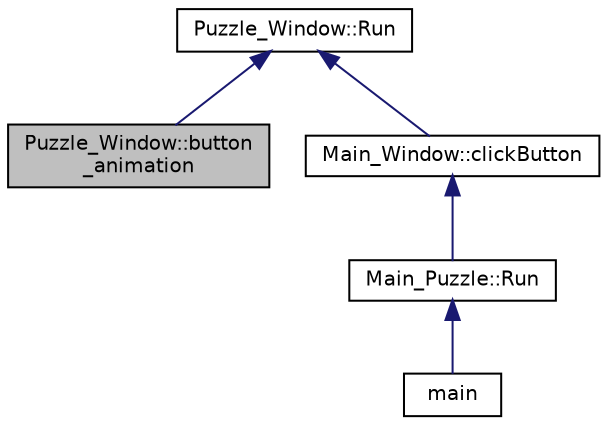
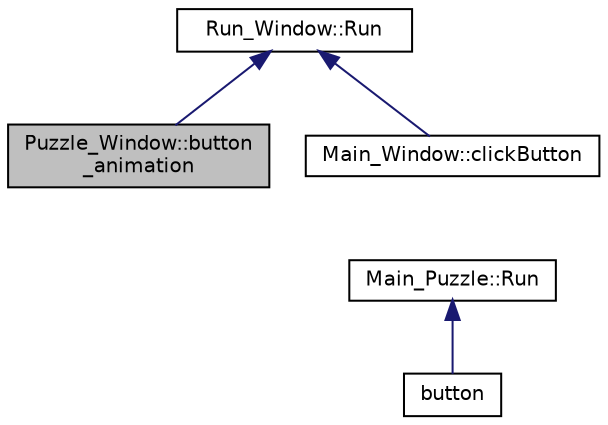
(295, 30) -> (295, 30)
(453, 228) -> none
(453, 395) -> (453, 395)
